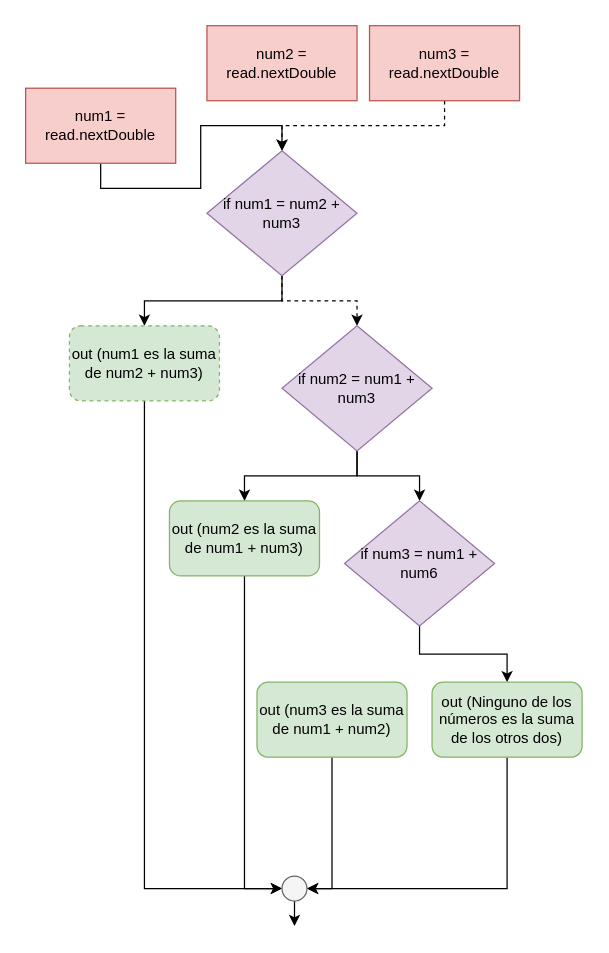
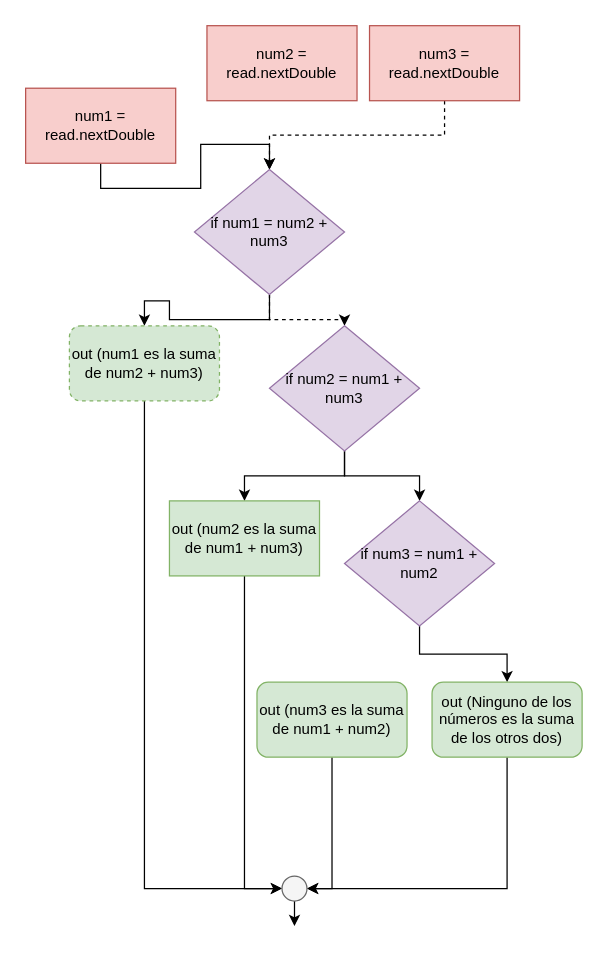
(282, 213) -> (269, 232)
(357, 388) -> (344, 388)
(244, 538) -> (244, 538)
(419, 563) -> (419, 563)
